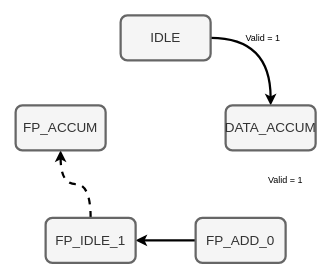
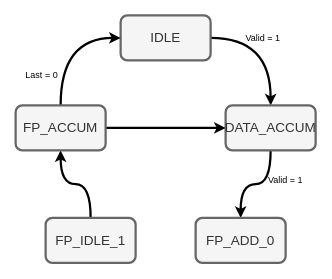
none -> (71, 58)
none -> (42, 75)
none -> (163, 128)
none -> (261, 183)
(80, 185) -> (80, 185)
(169, 240) -> none
